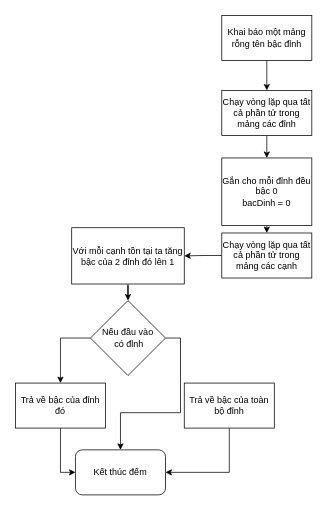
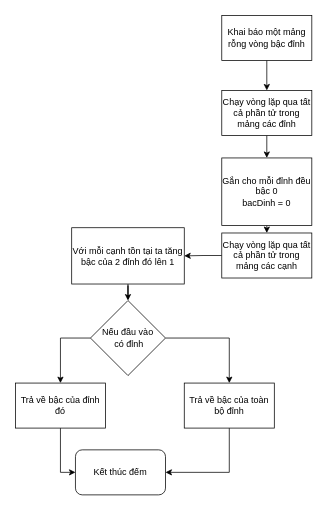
(267, 38) -> (267, 38)
(172, 413) -> (229, 357)
